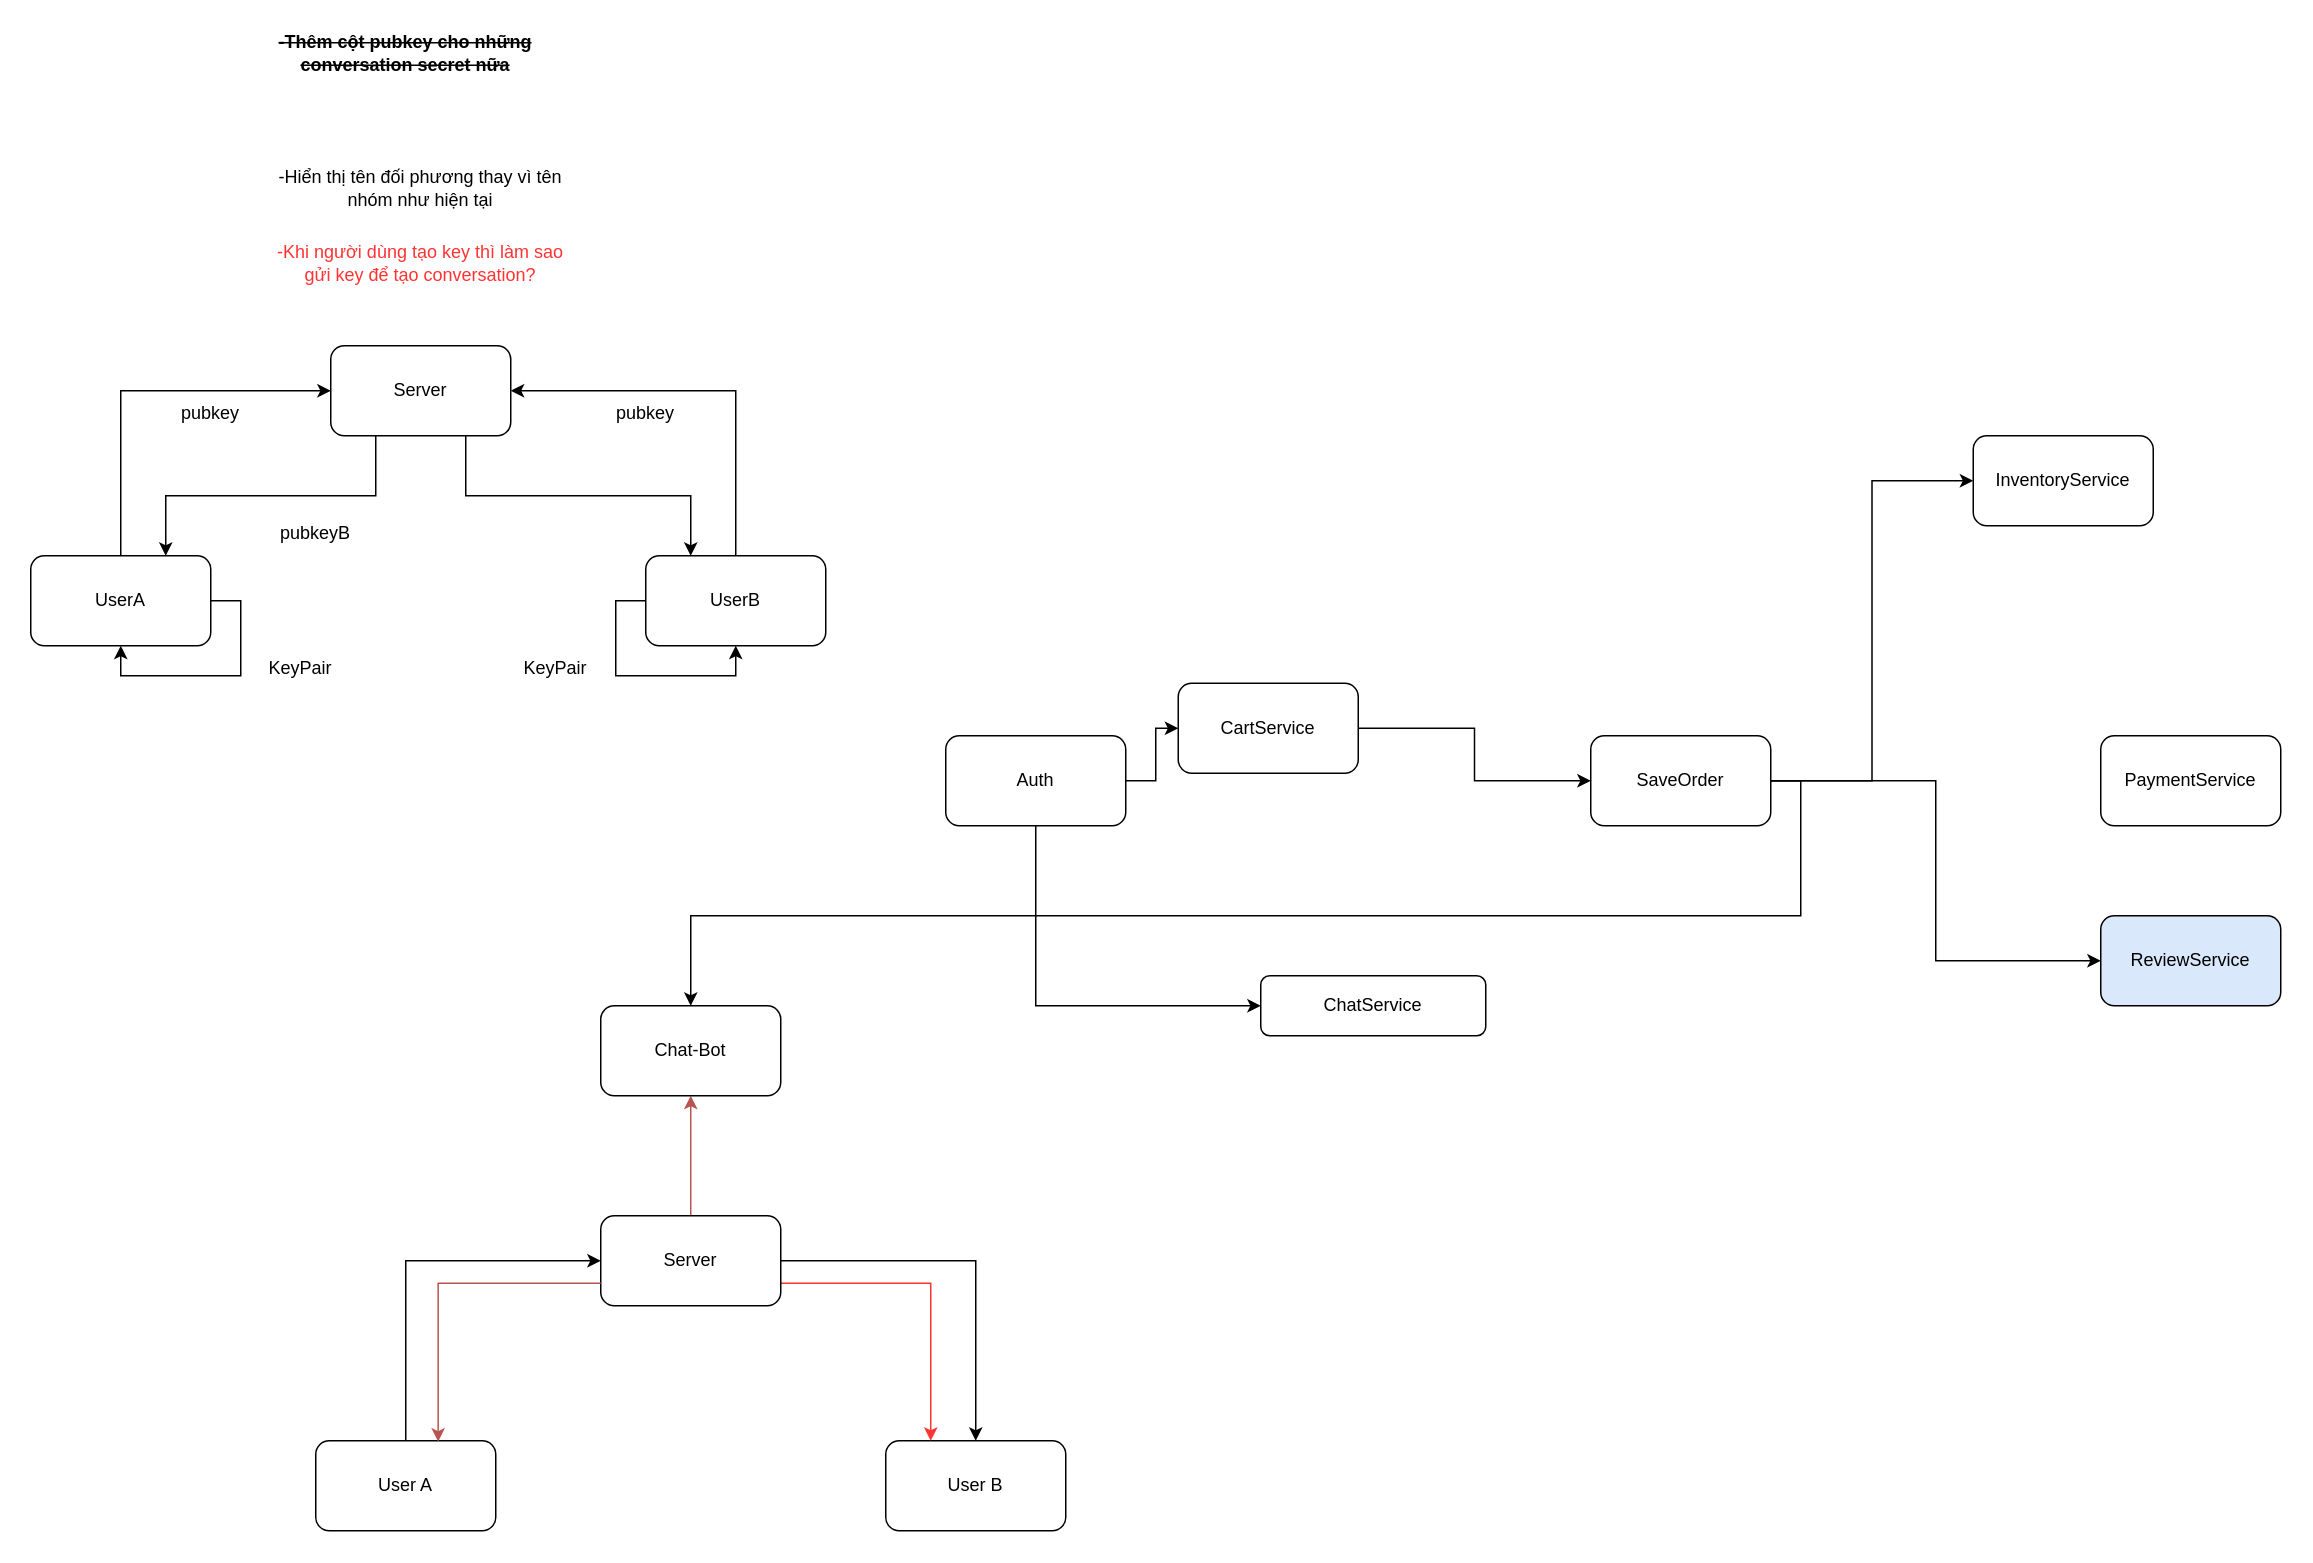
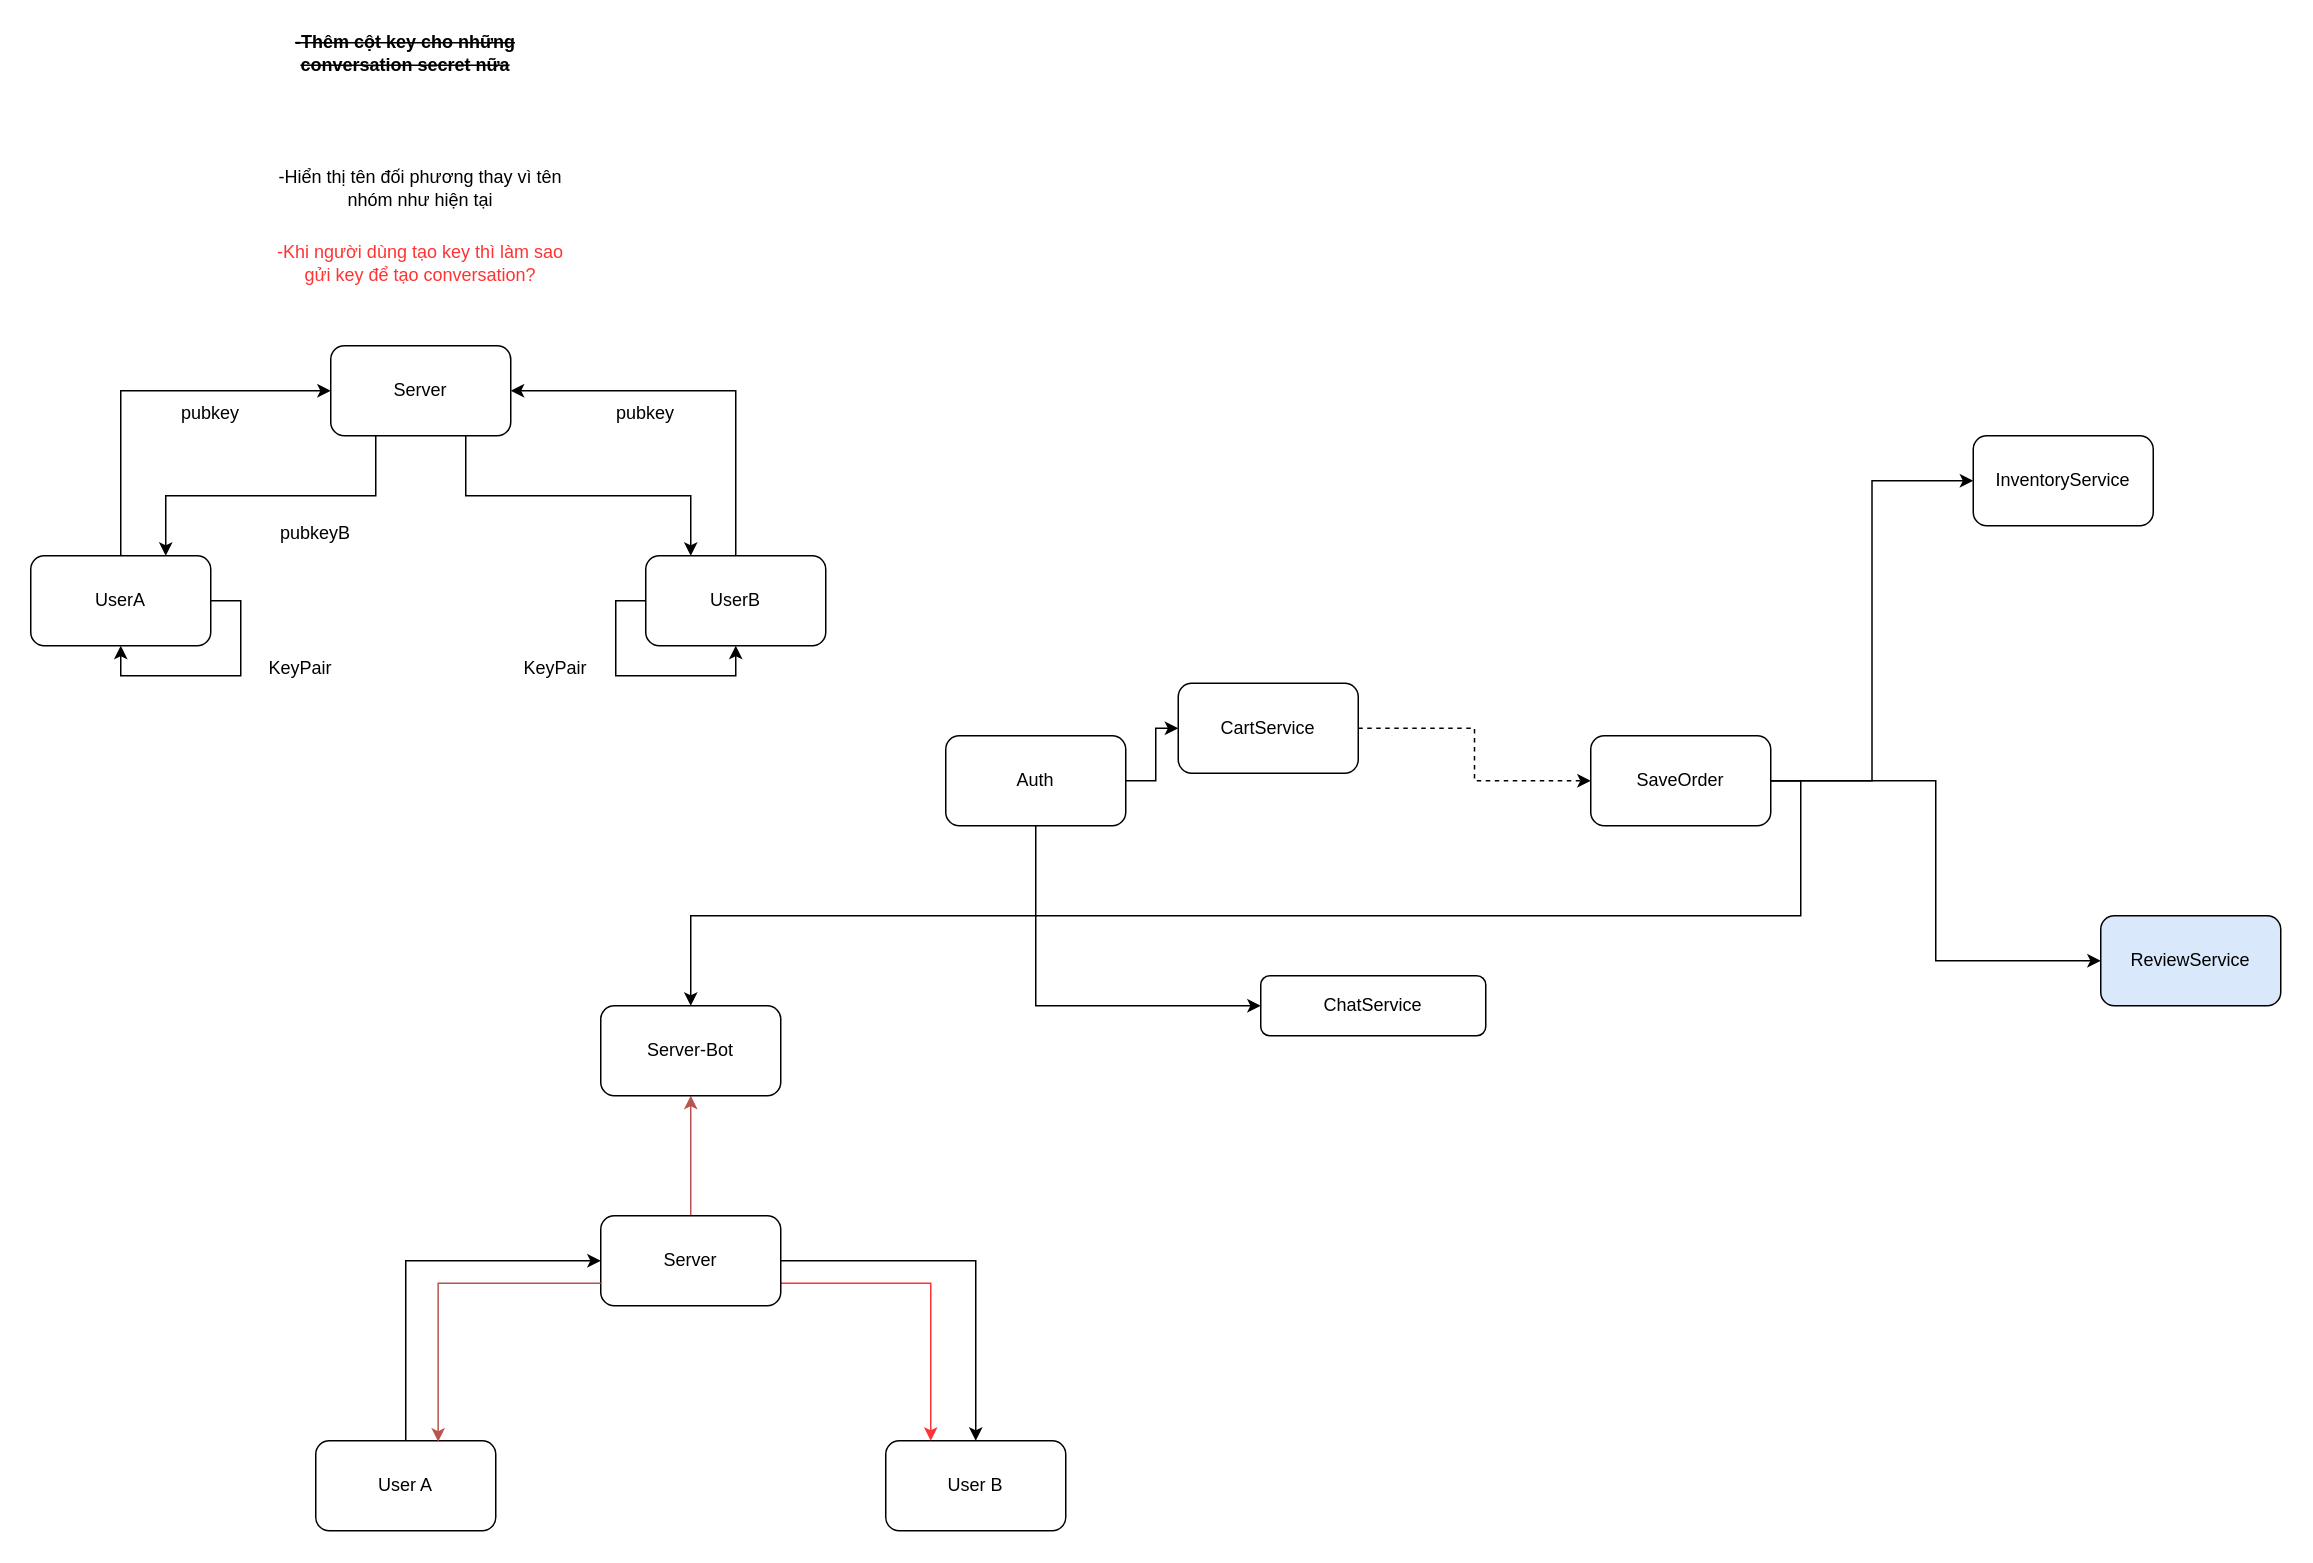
(406, 53) -> (406, 53)
(1475, 748) -> (1475, 748)
(2191, 781) -> none
(691, 1051) -> (691, 1051)
